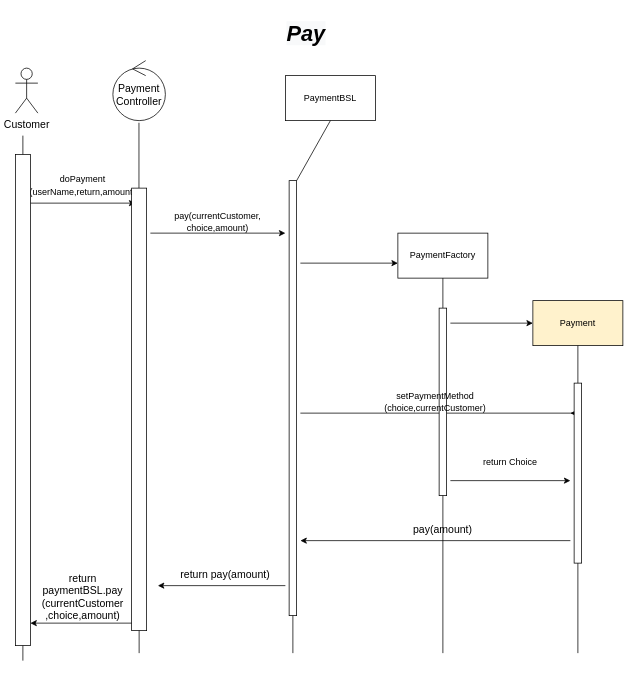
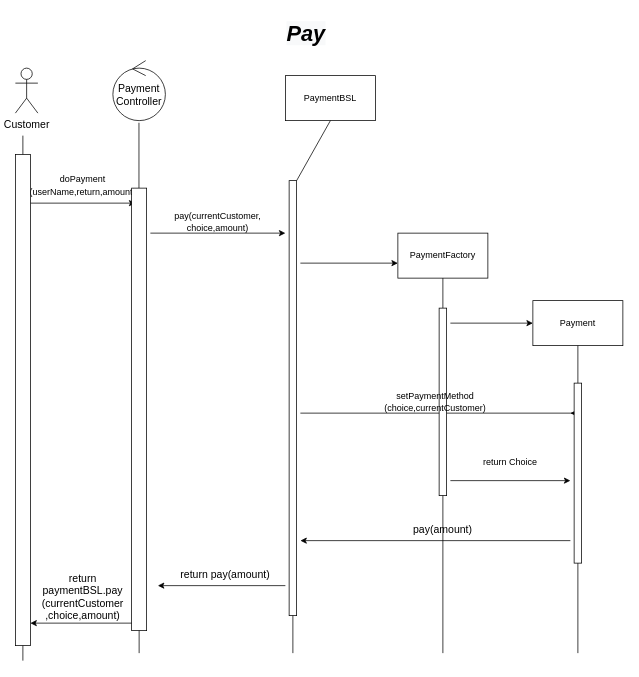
(578, 323) -> (578, 323)
